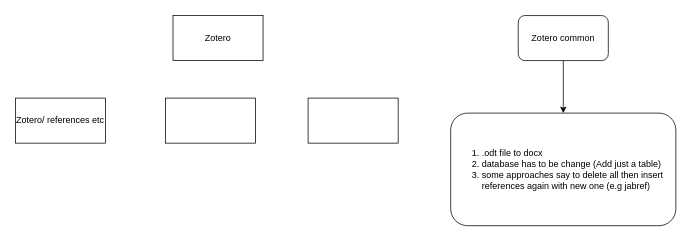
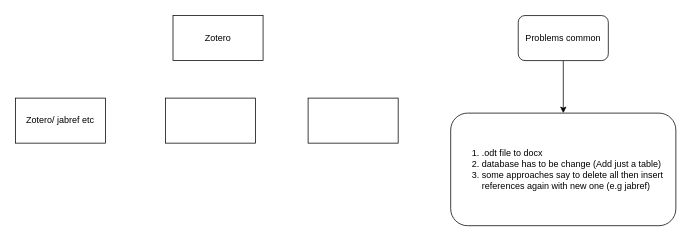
(563, 38) -> (563, 38)
(60, 120) -> (60, 120)
